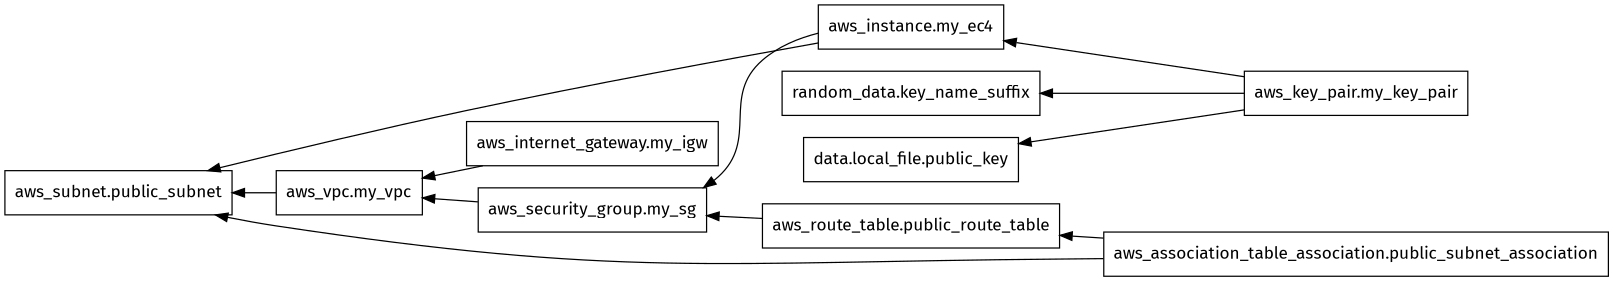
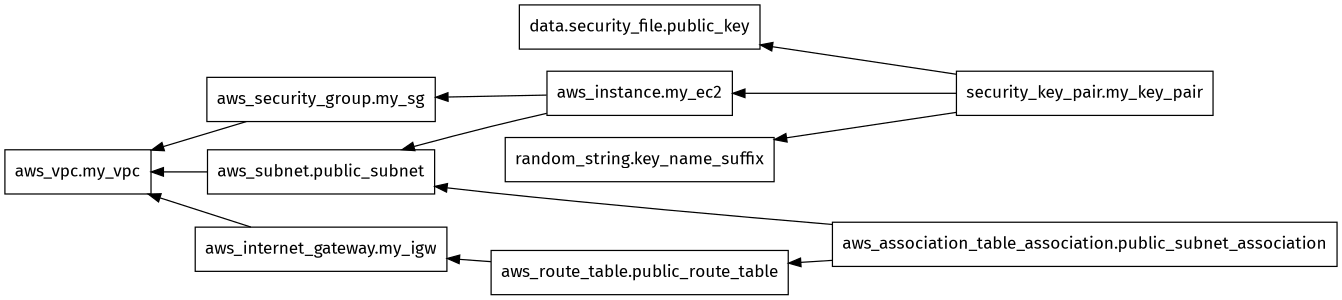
(911, 27) -> (640, 93)
(911, 93) -> (640, 160)
(1356, 93) -> (1085, 93)
(911, 160) -> (640, 27)
(260, 193) -> (186, 172)
(741, 217) -> (475, 261)
